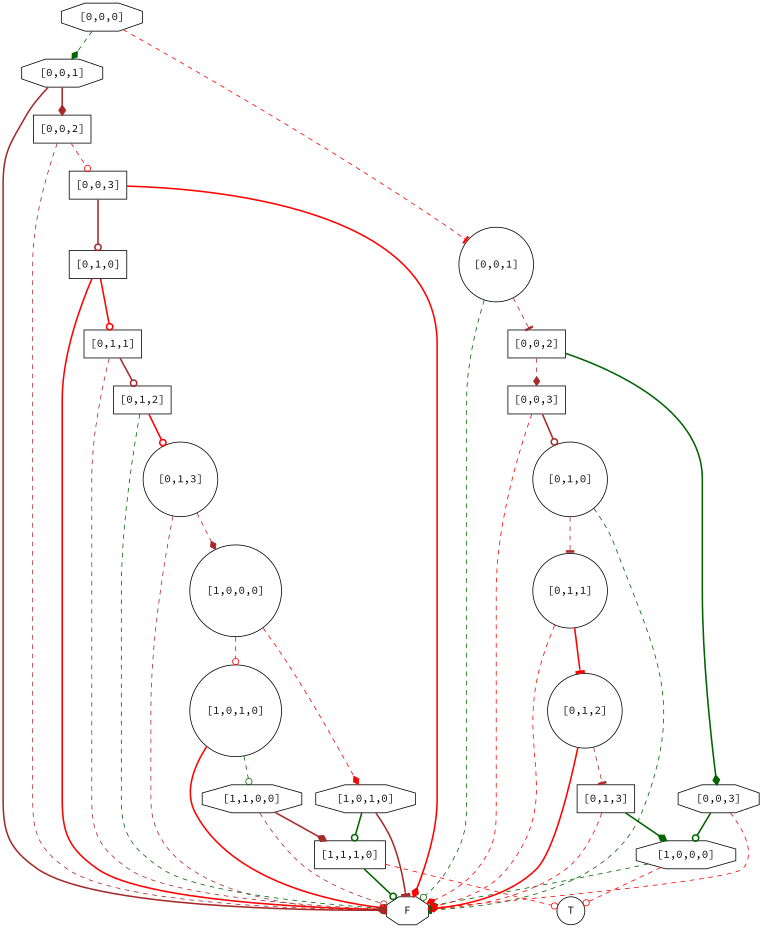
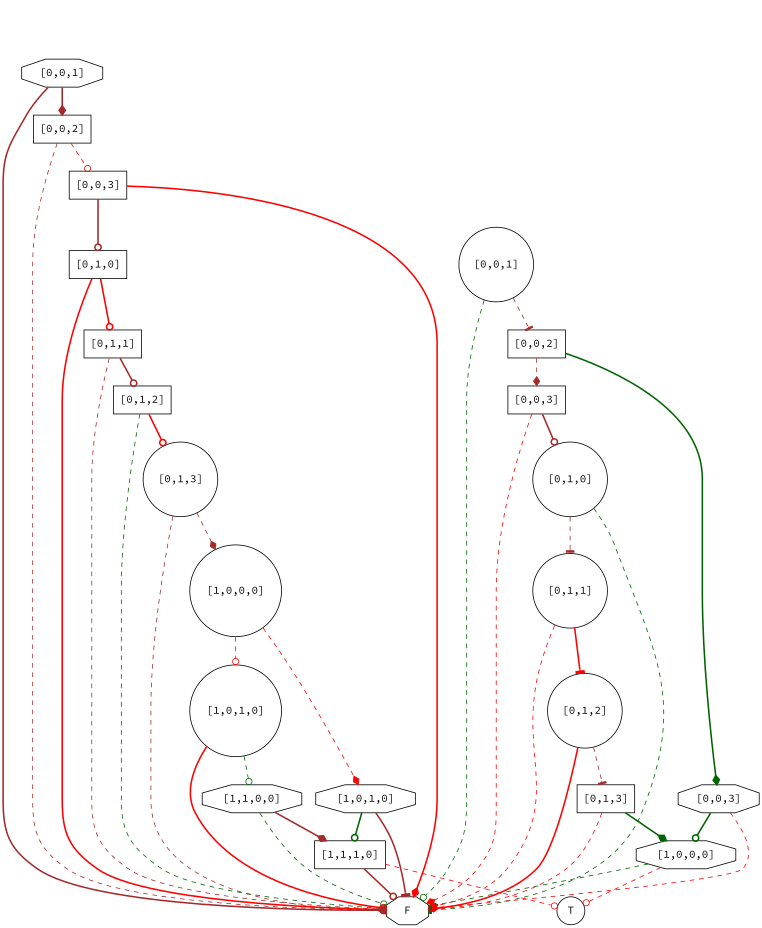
(102, 17) -> none
(310, 871) -> (310, 871)
(377, 882) -> (377, 882)
